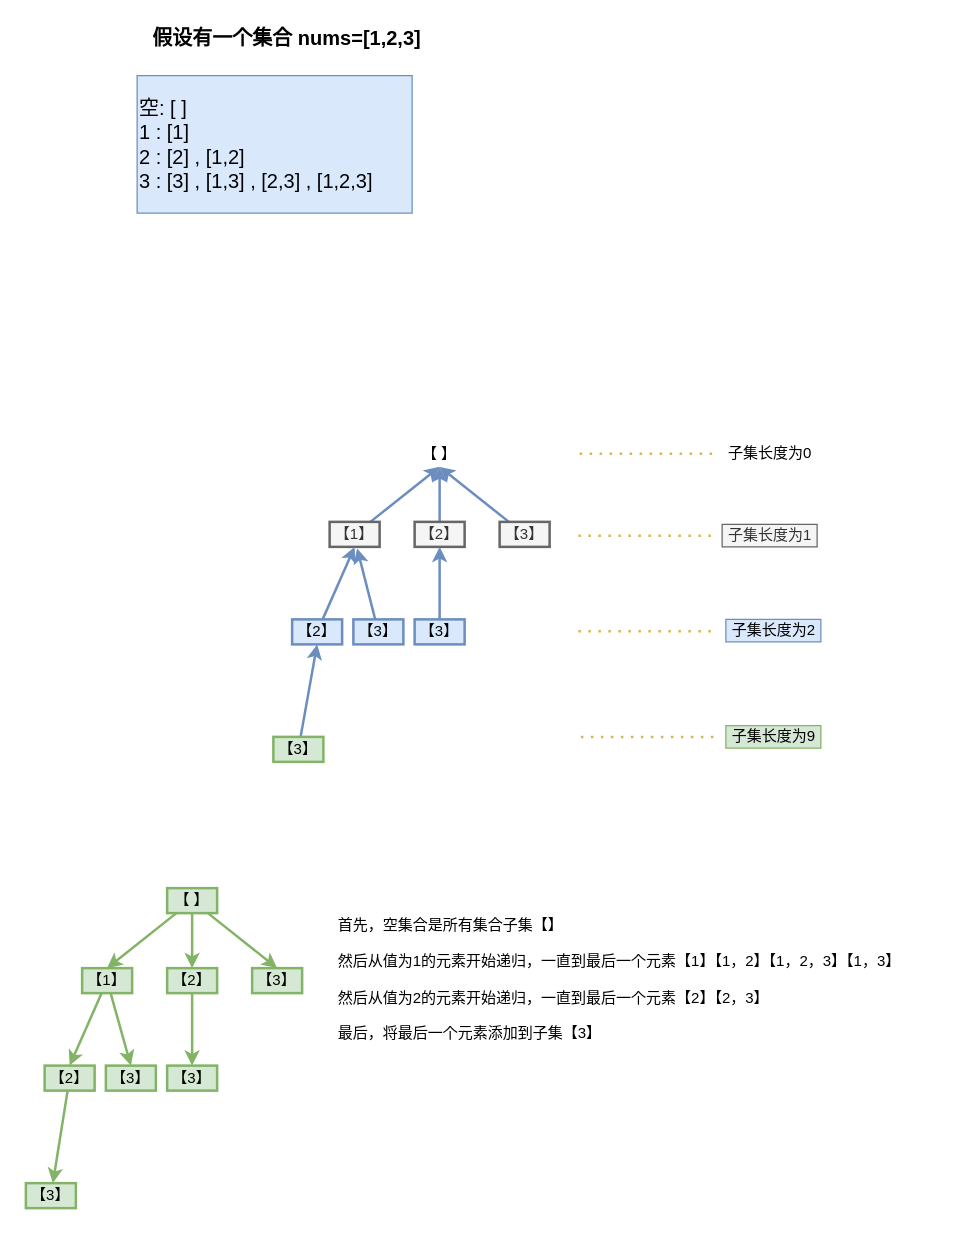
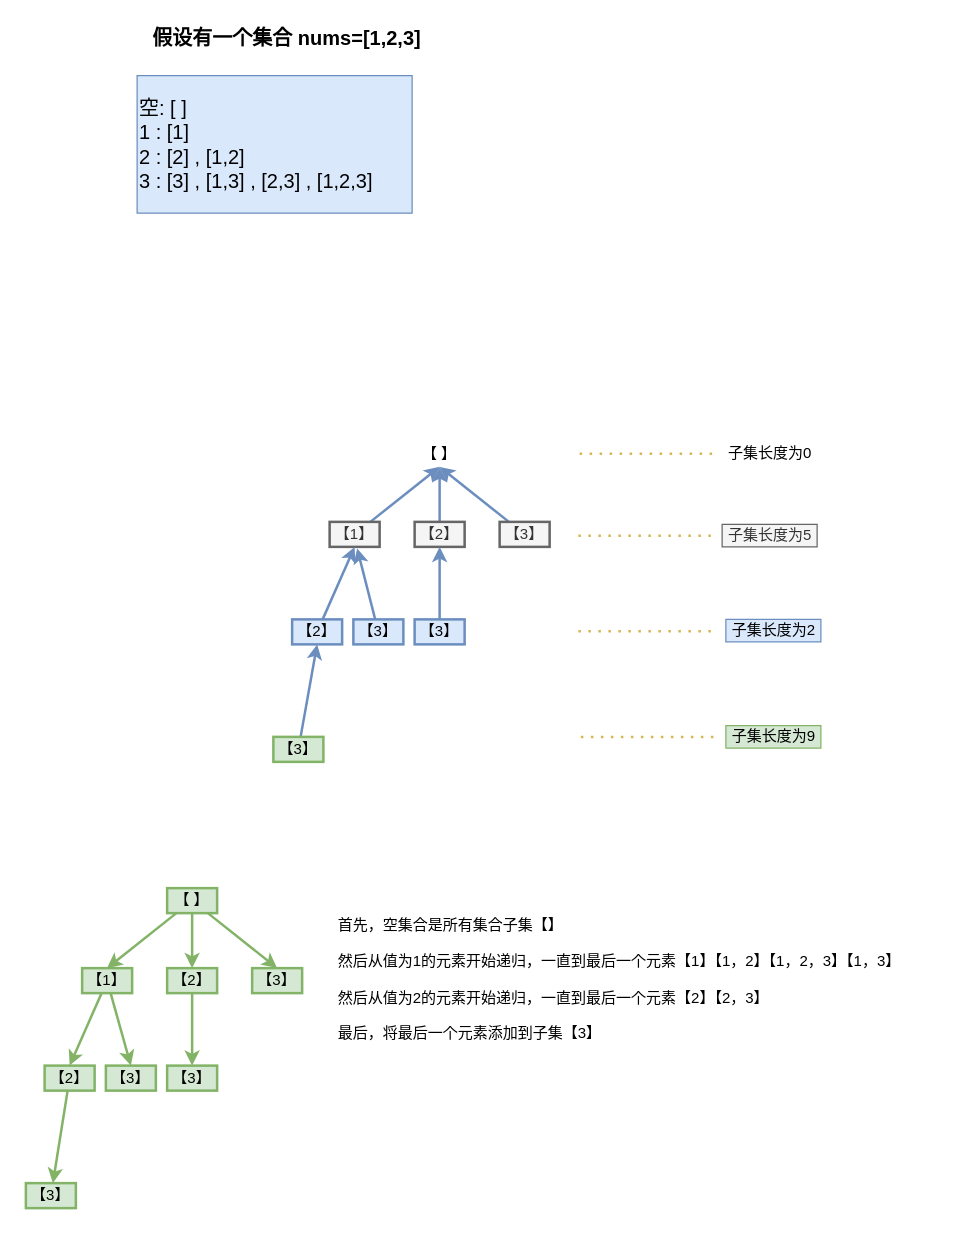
(770, 536) -> (770, 536)
